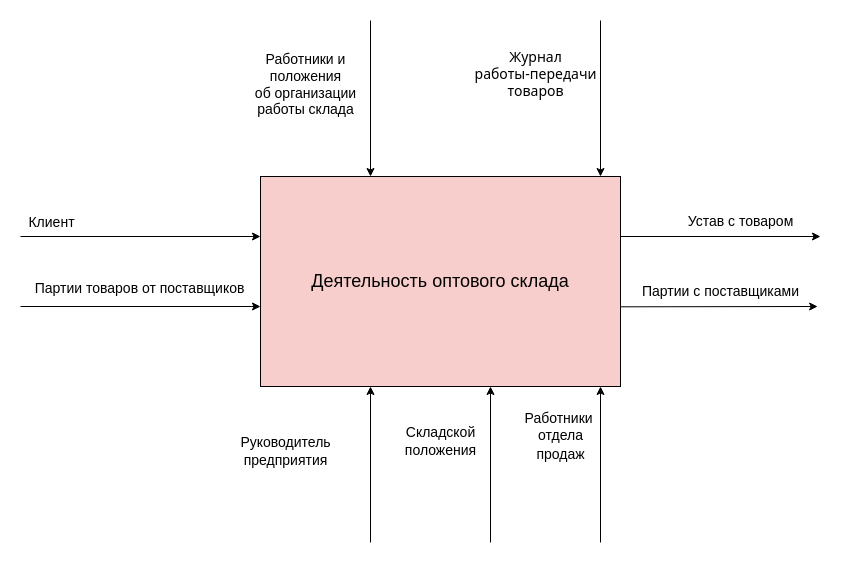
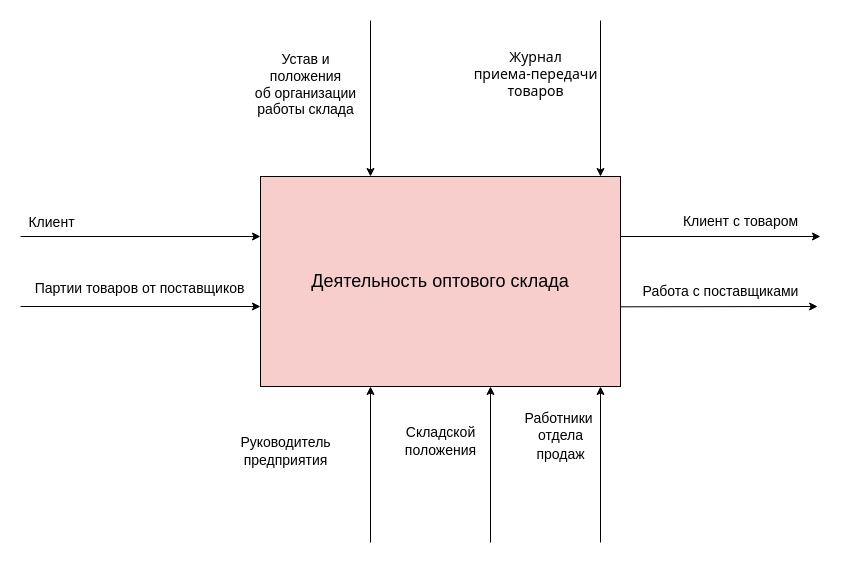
(536, 75) -> (536, 75)
(306, 85) -> (306, 85)
(741, 222) -> (741, 222)
(721, 292) -> (721, 292)
